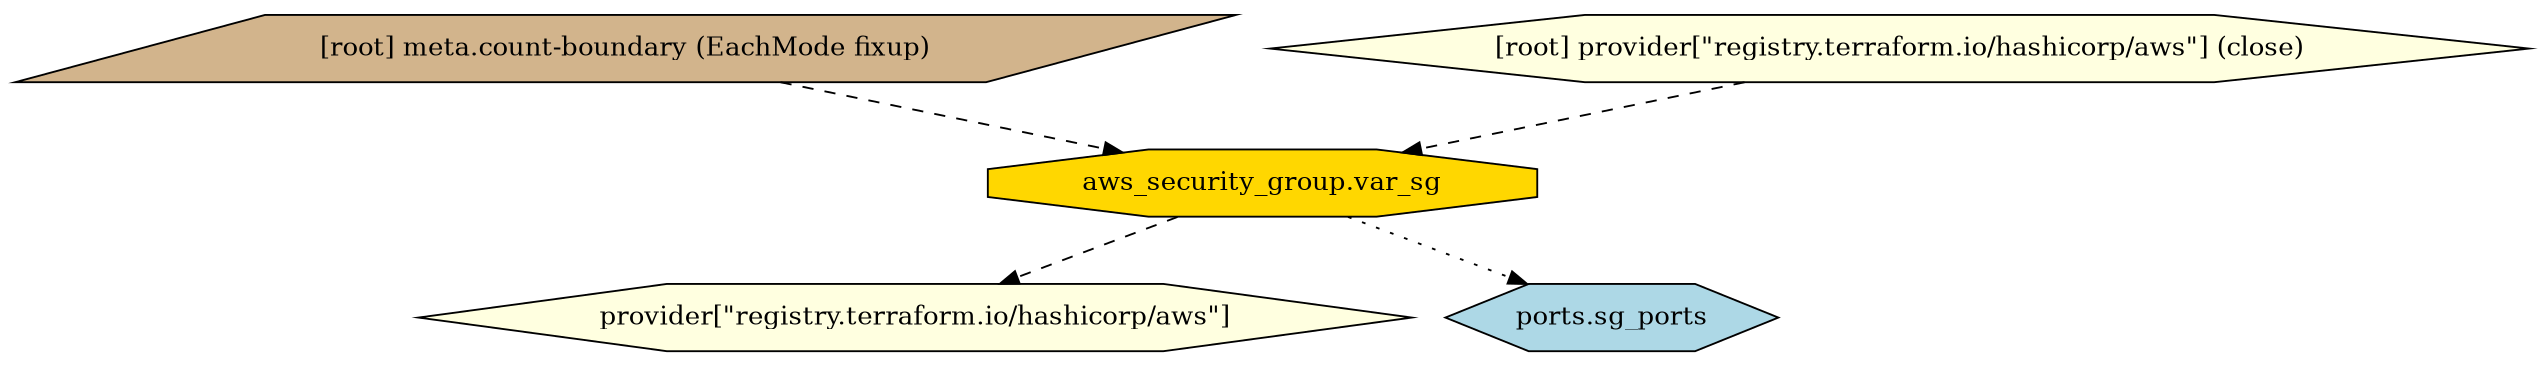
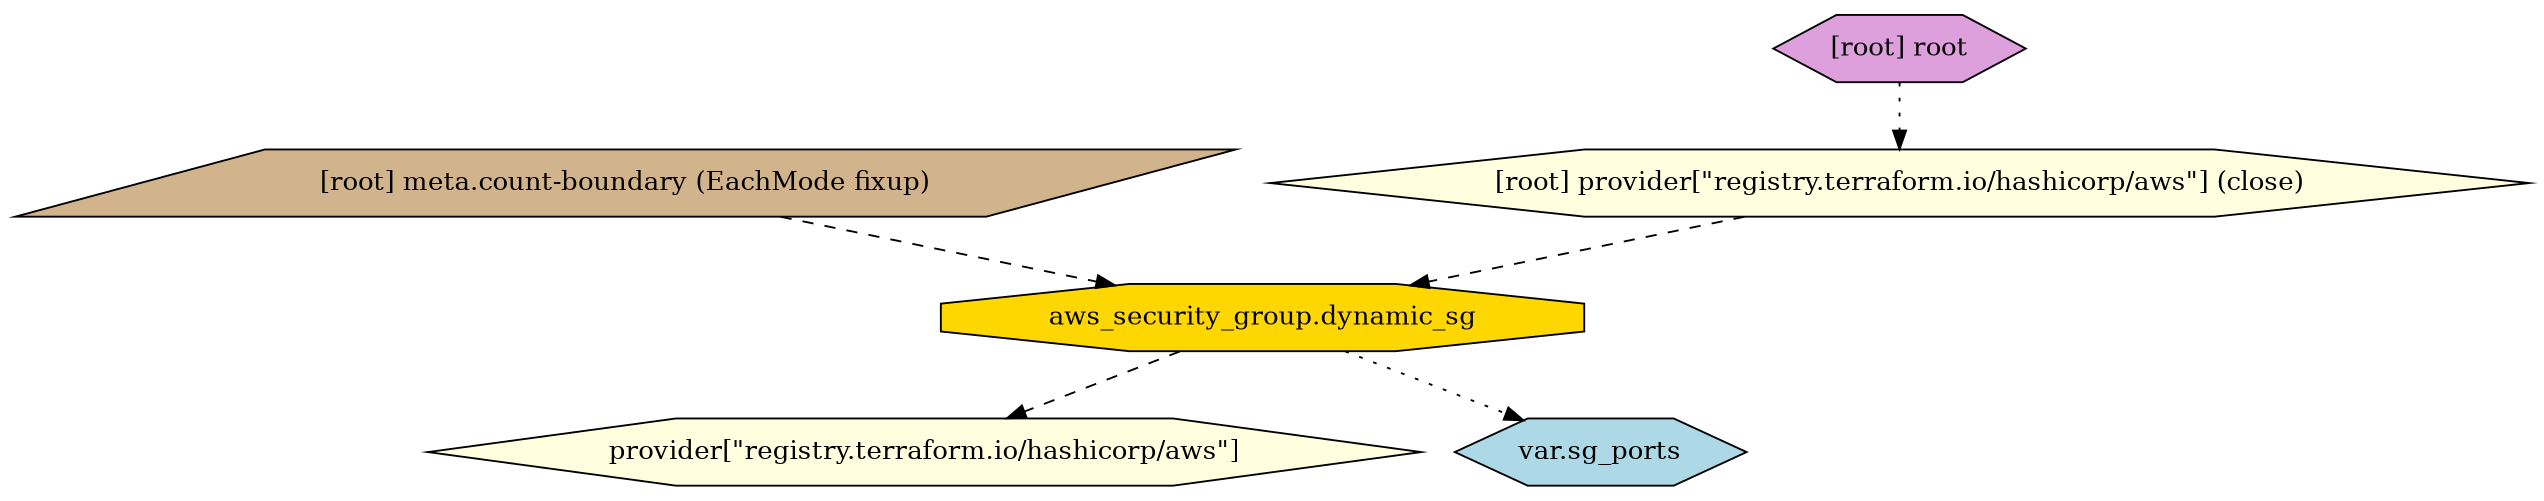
none -> (1900, 49)
(1263, 183) -> (1263, 318)
(1612, 318) -> (1601, 452)
